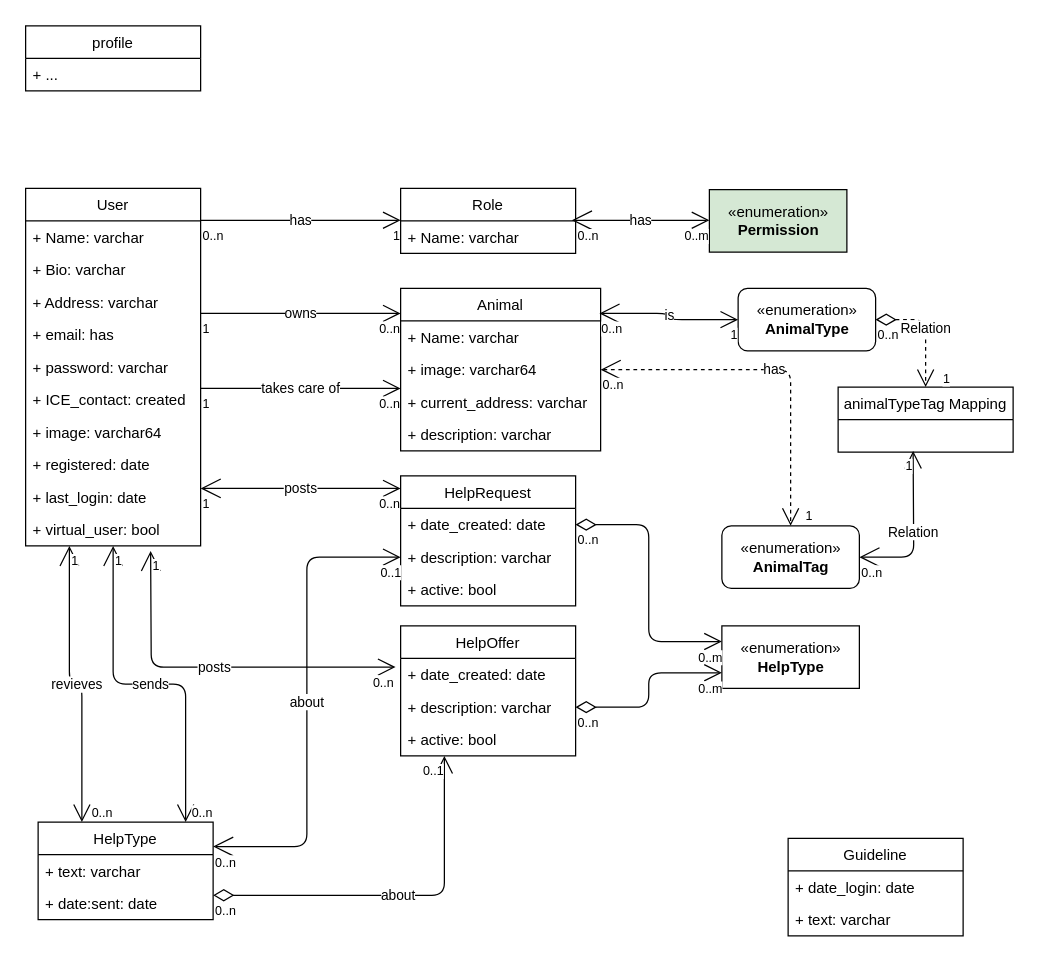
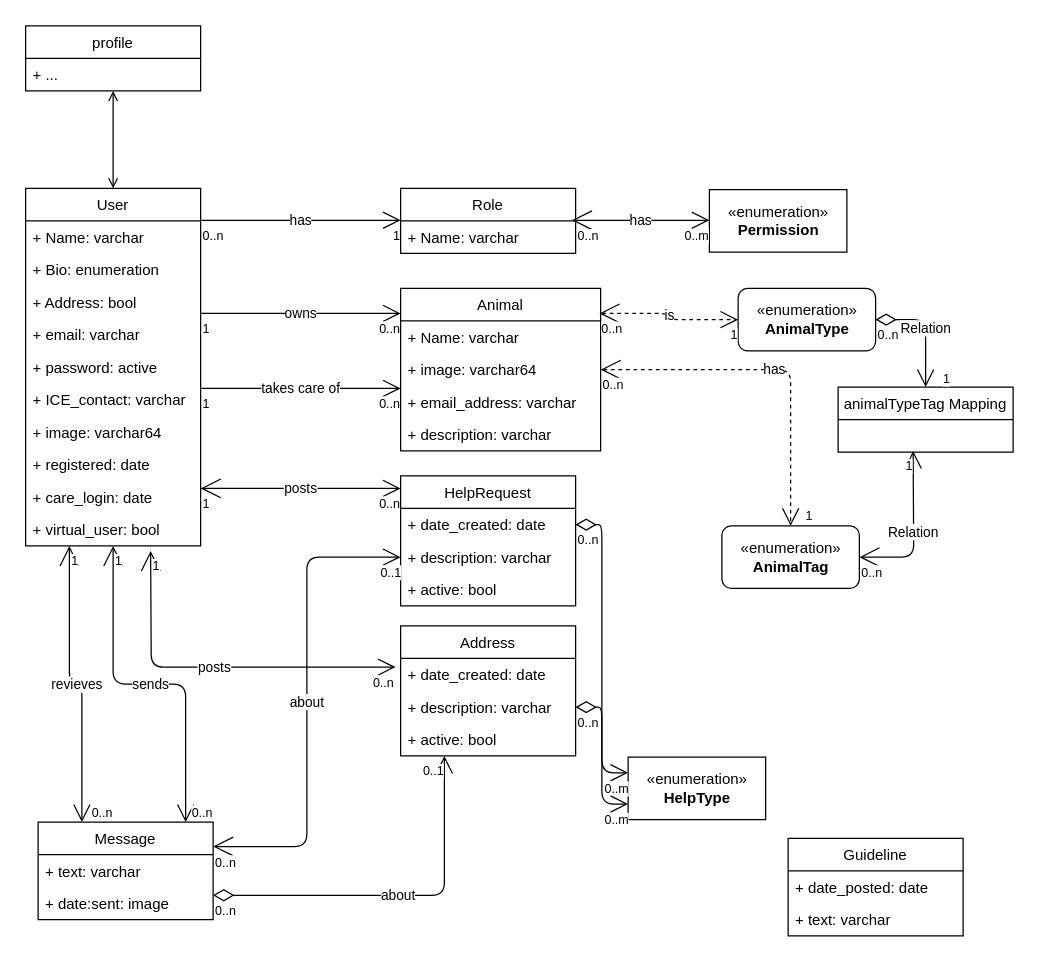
none -> (113, 140)
(778, 221) -> (778, 221)
(84, 270) -> (98, 270)
(102, 303) -> (88, 303)
(706, 319) -> (706, 319)
(73, 335) -> (90, 335)
(926, 359) -> (926, 359)
(106, 368) -> (100, 368)
(119, 400) -> (119, 400)
(511, 403) -> (499, 403)
(96, 498) -> (98, 498)
(488, 643) -> (488, 643)
(791, 657) -> (697, 788)
(125, 839) -> (125, 839)
(861, 888) -> (869, 888)
(109, 904) -> (111, 904)
